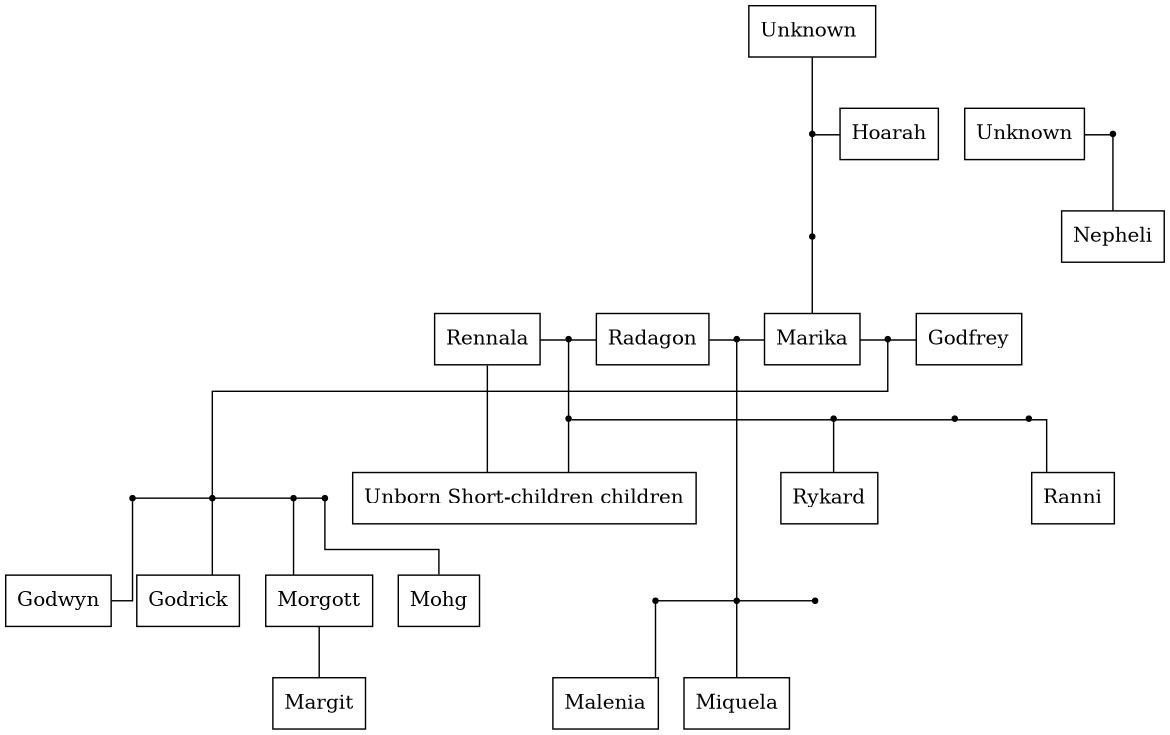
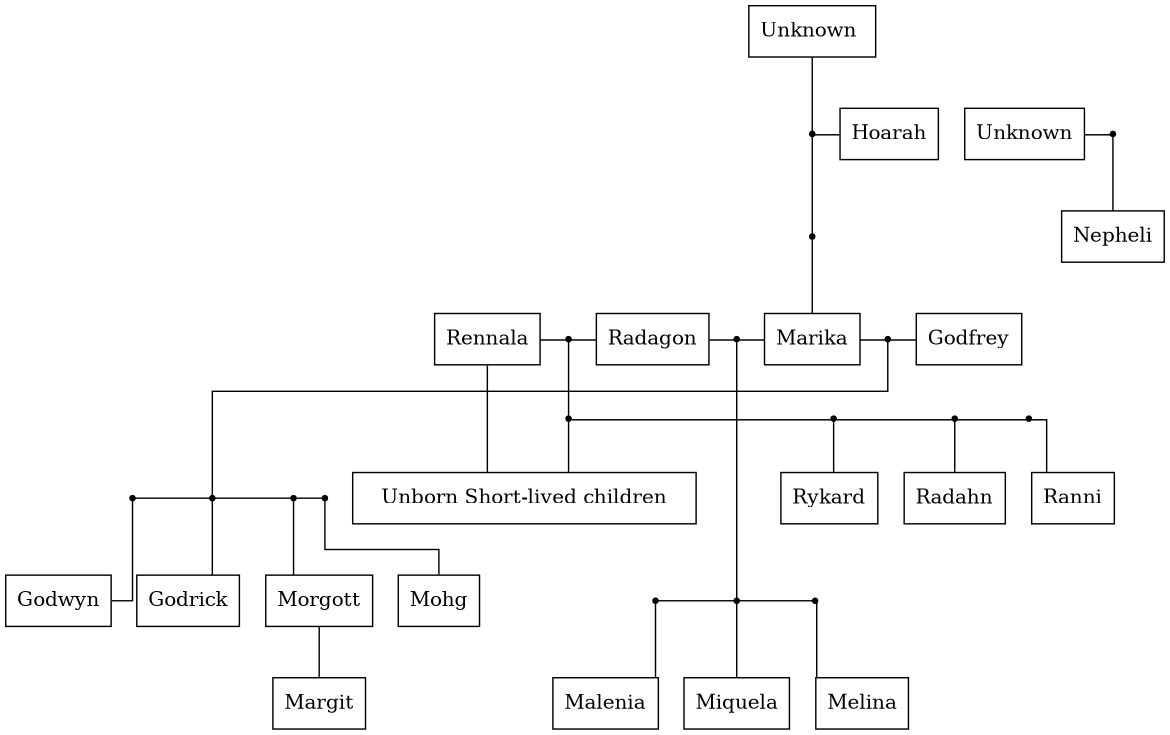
(524, 498) -> (524, 498)
none -> (955, 498)
none -> (862, 703)
